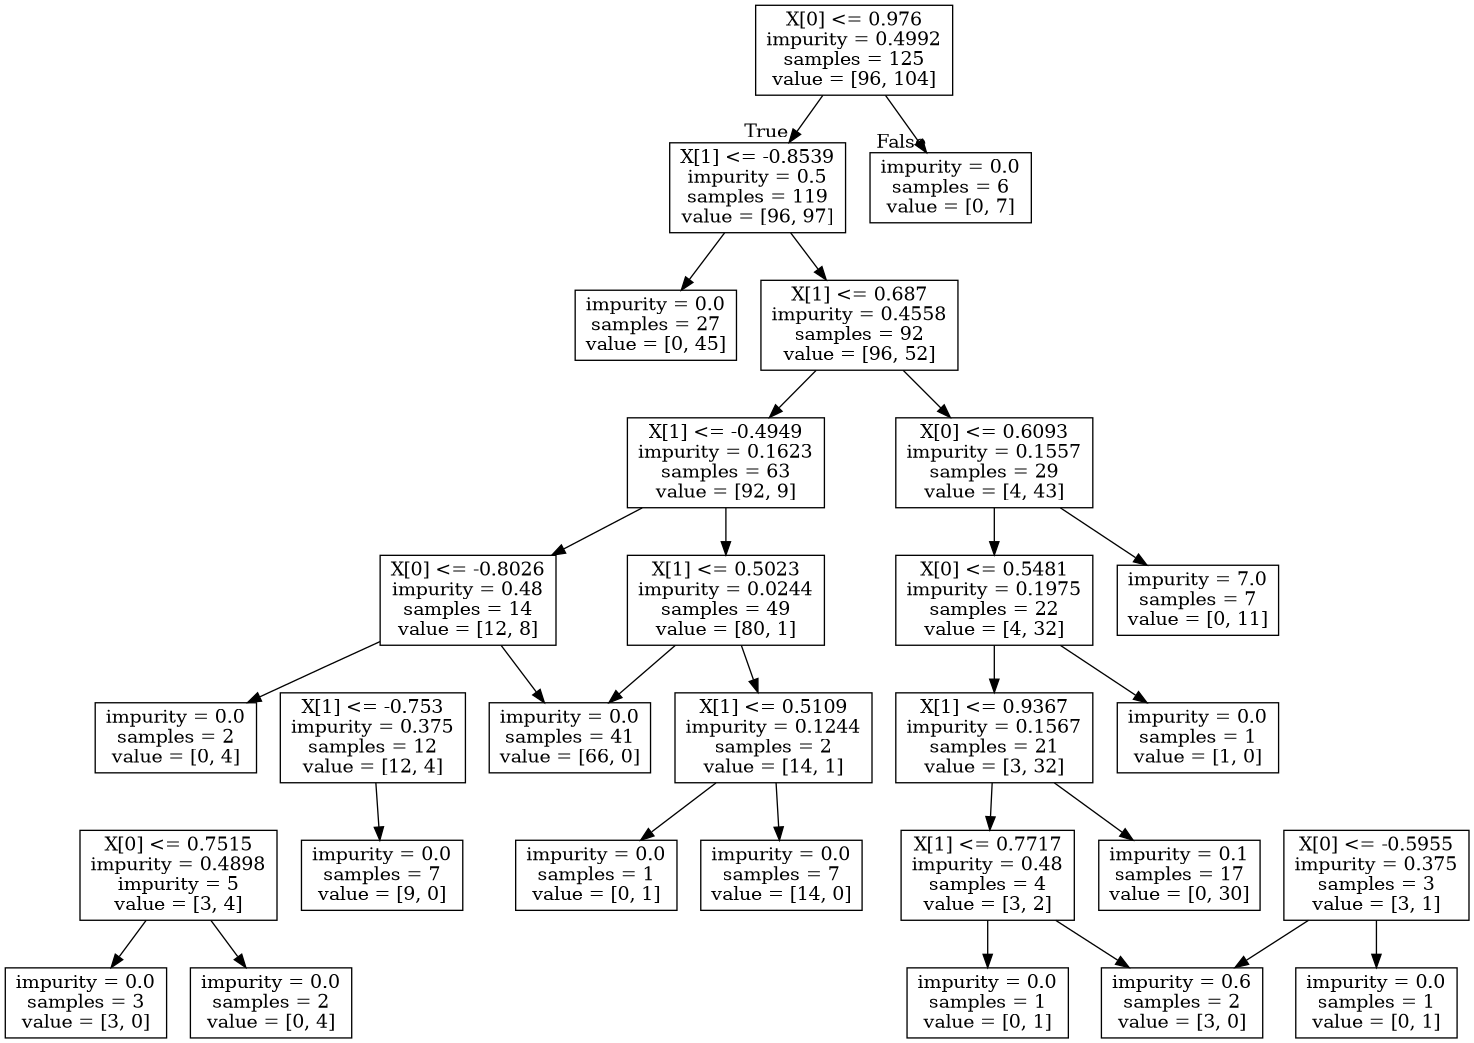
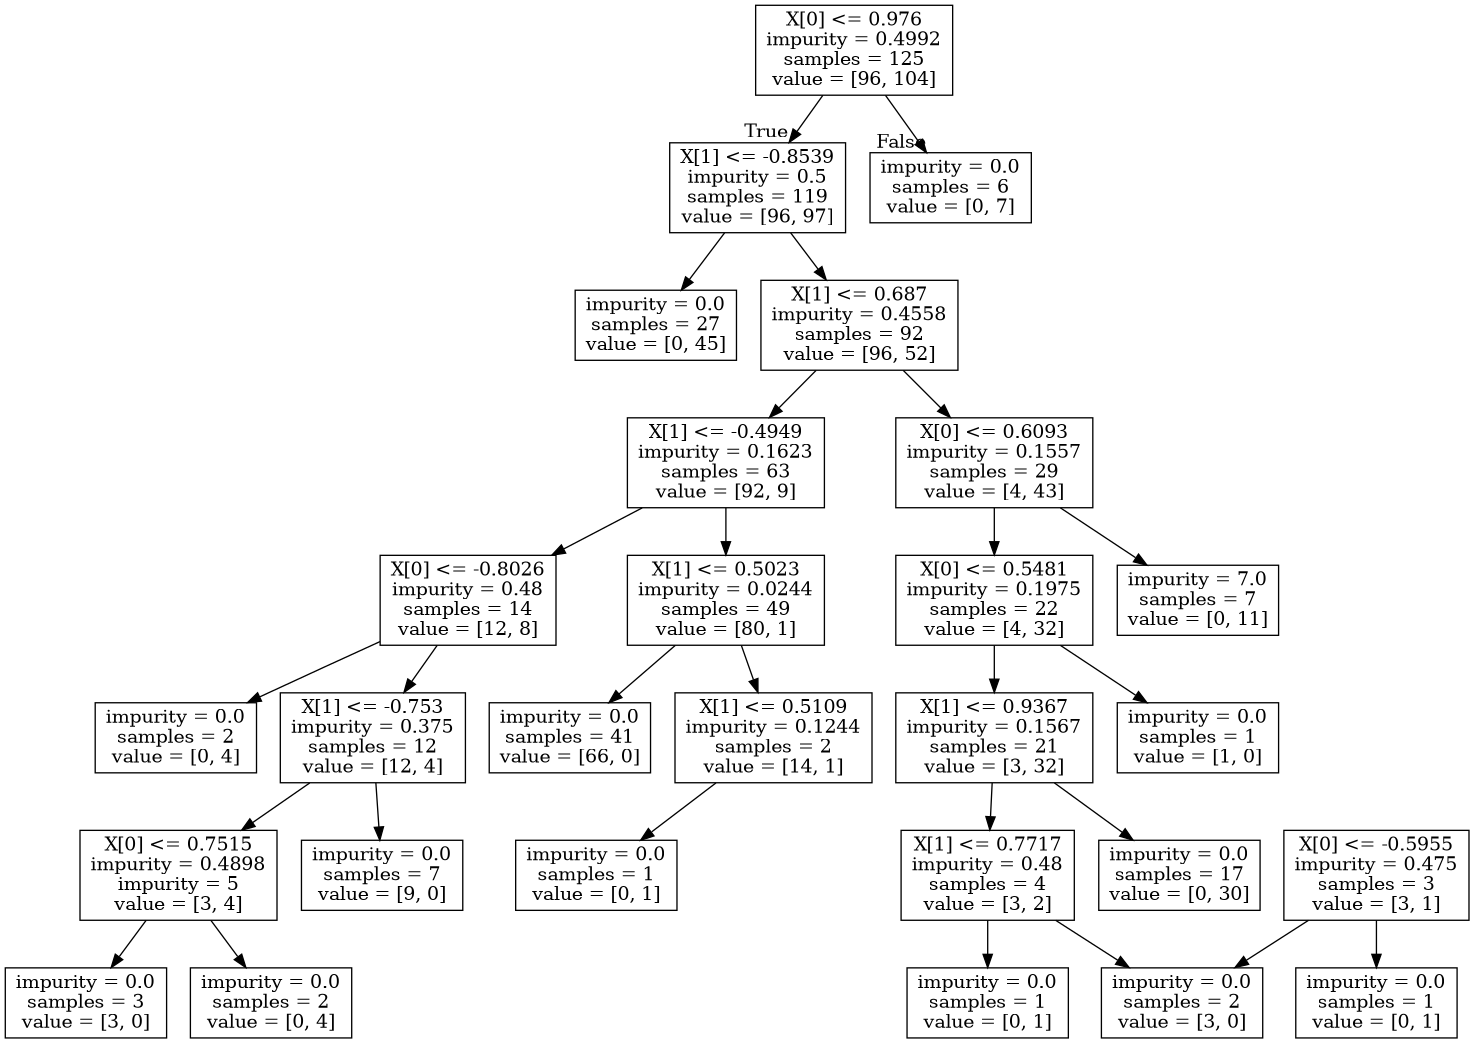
(519, 669) -> (424, 664)
none -> (281, 803)
(781, 875) -> none
(1179, 875) -> (1179, 875)
(1376, 875) -> (1376, 875)
(1182, 1003) -> (1182, 1003)
